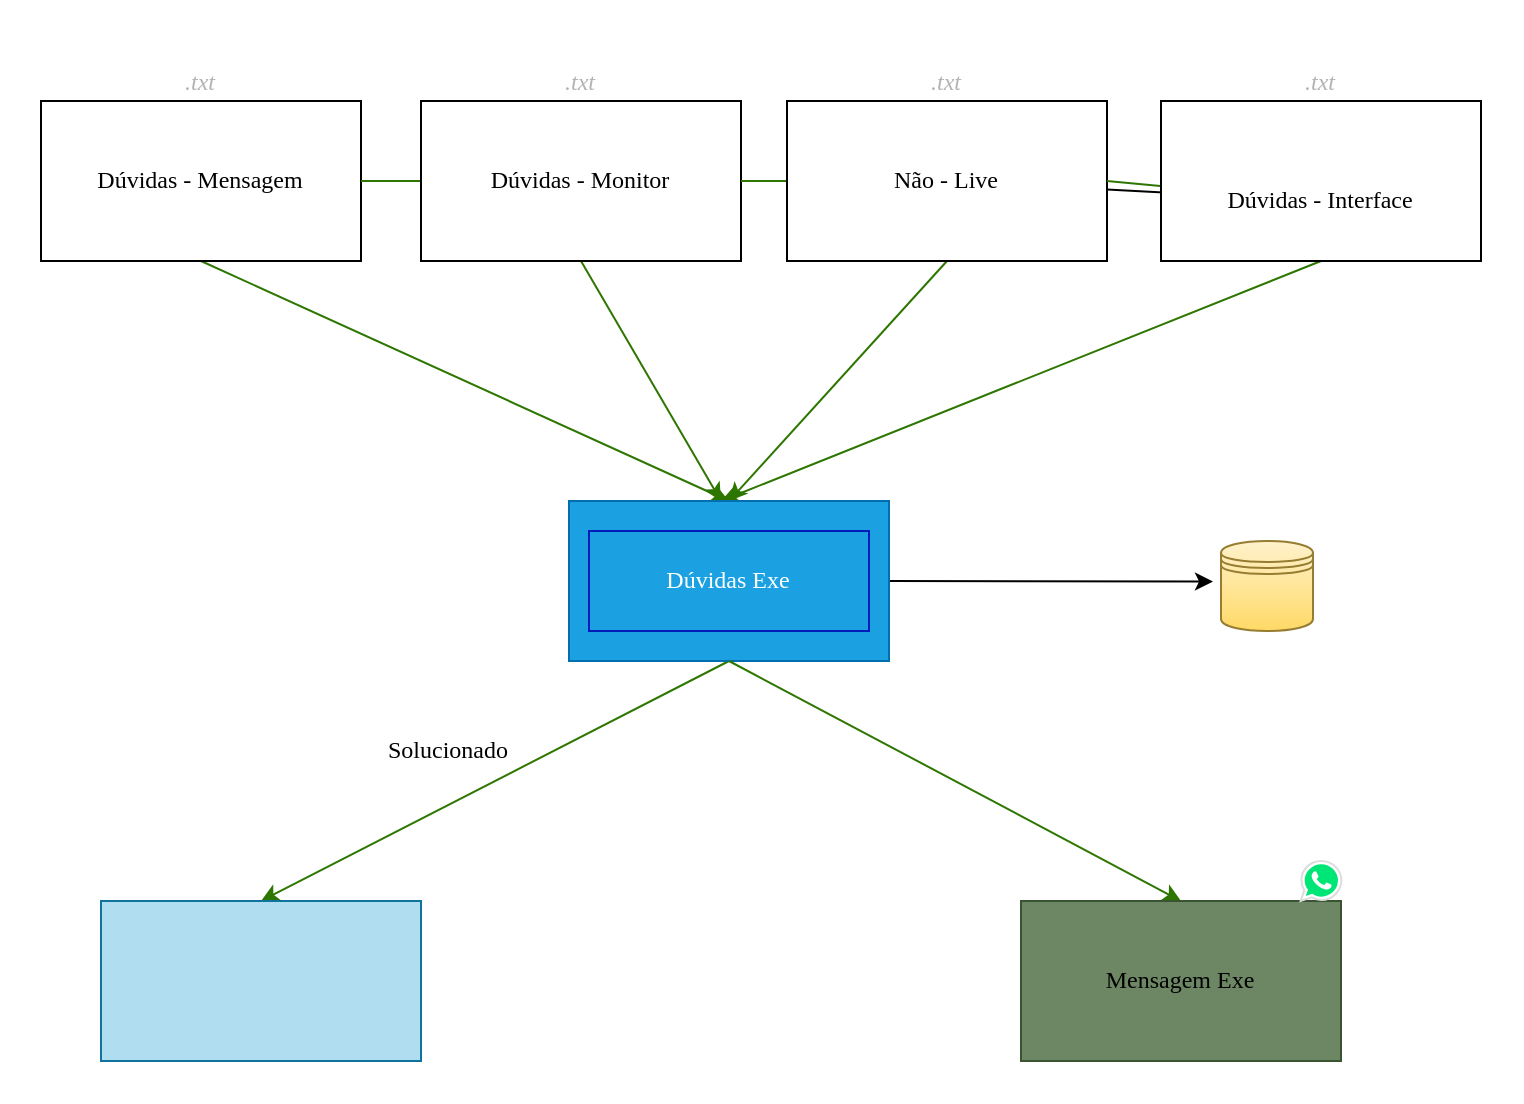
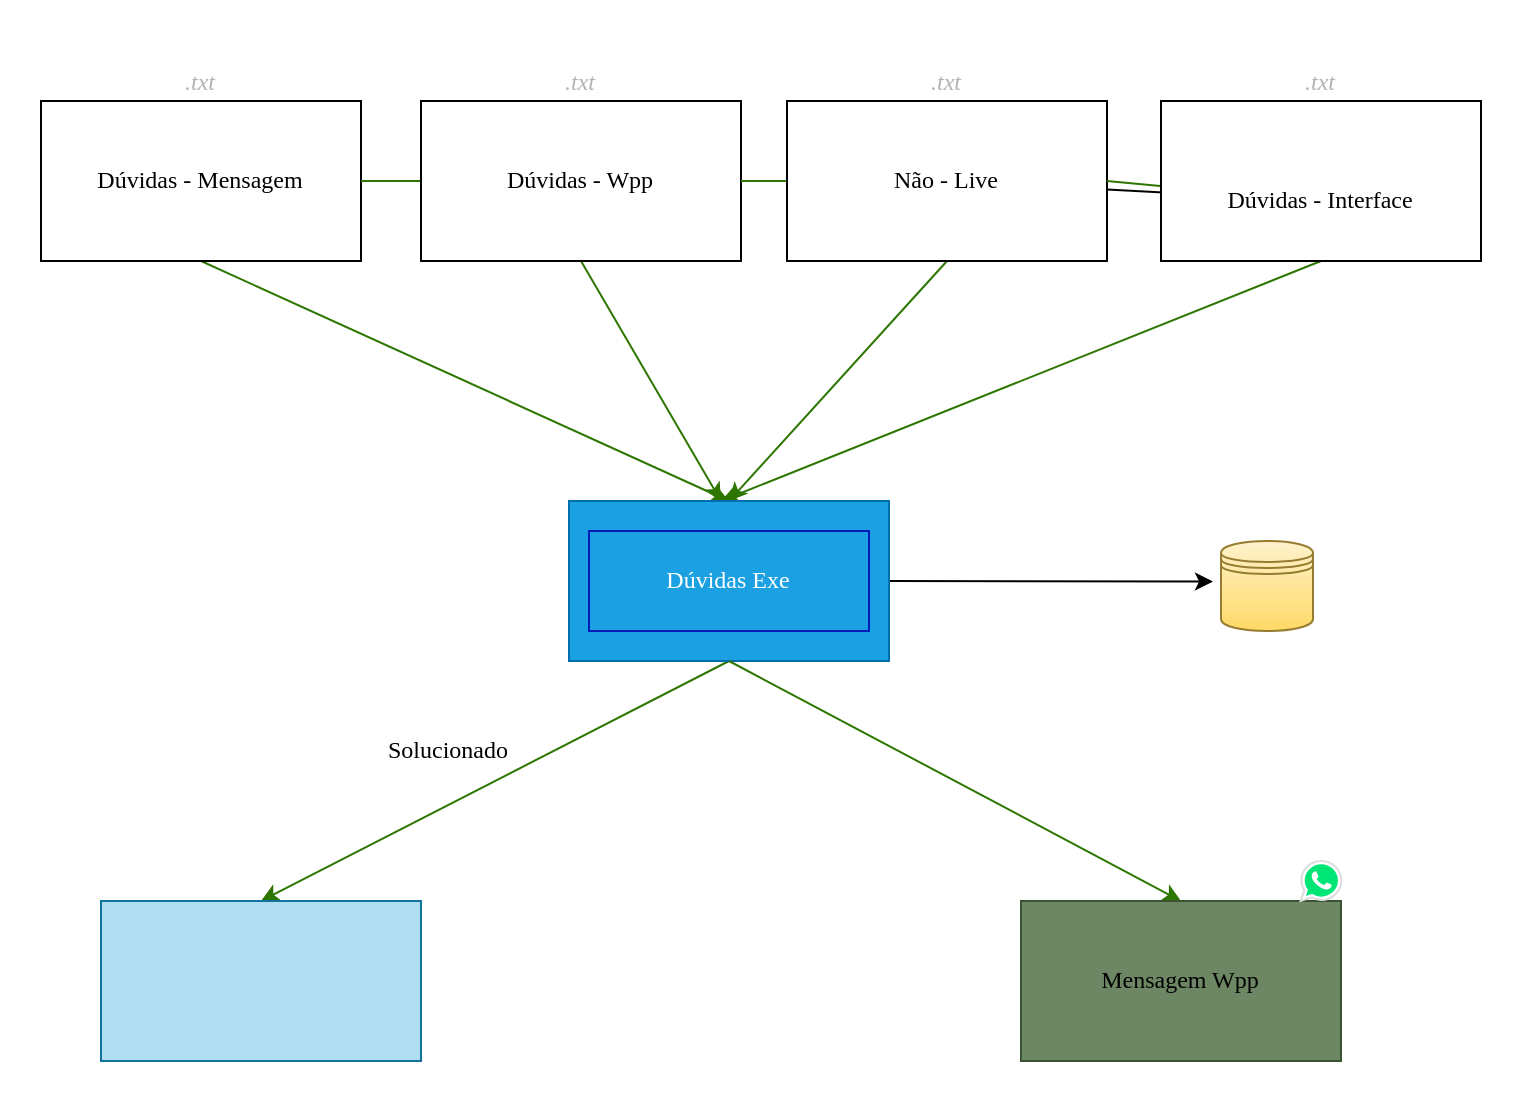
(581, 181) -> (581, 181)
(1181, 981) -> (1181, 981)
